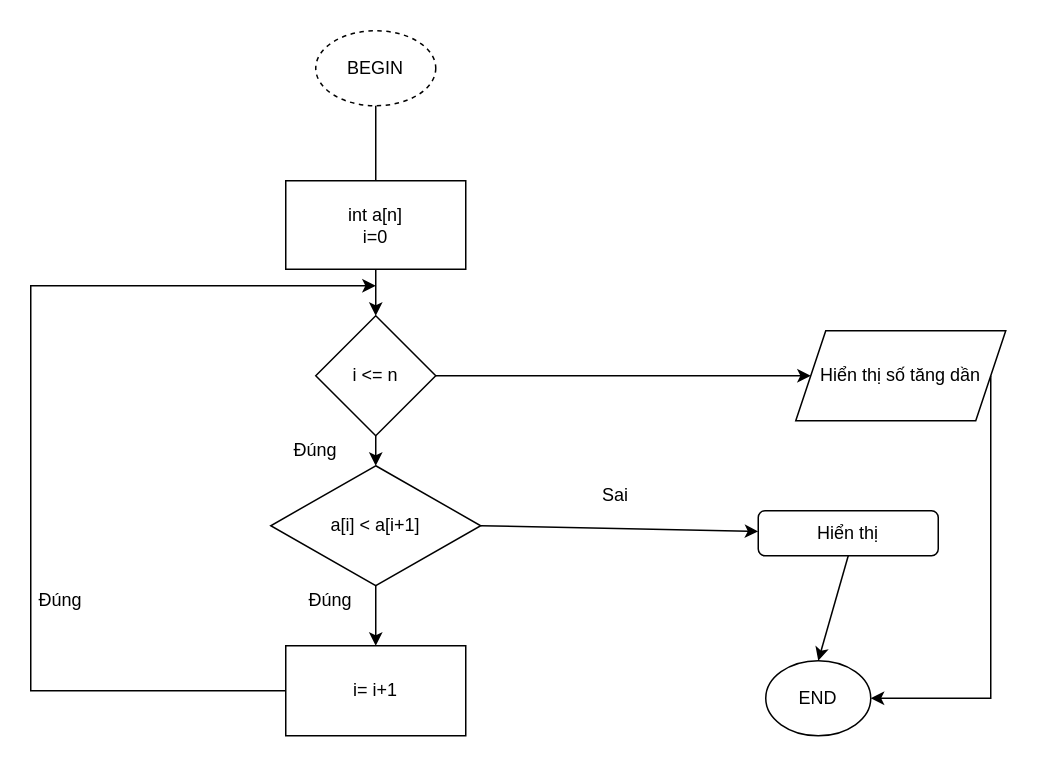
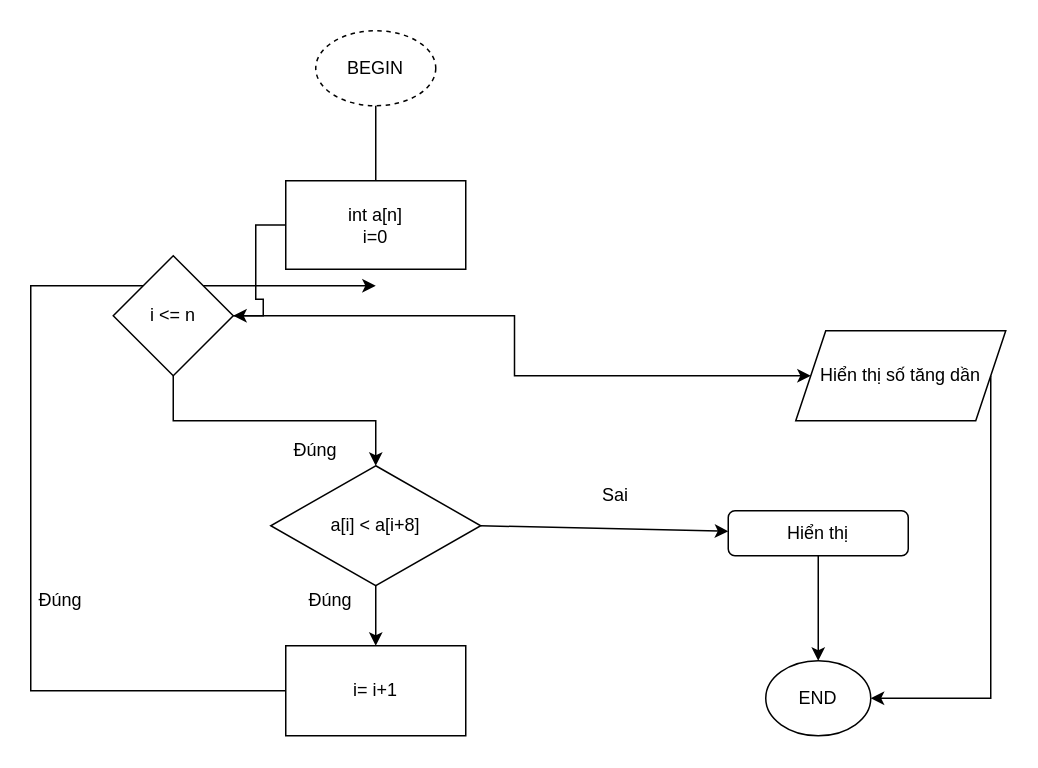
(376, 376) -> (173, 316)
(376, 526) -> (376, 526)
(848, 533) -> (818, 533)
